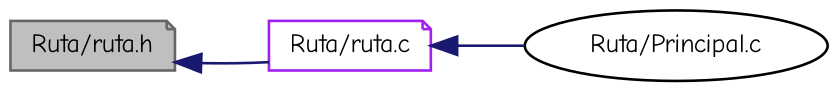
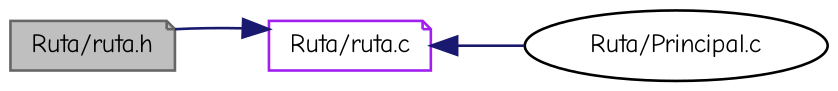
(235, 63) -> (209, 28)
